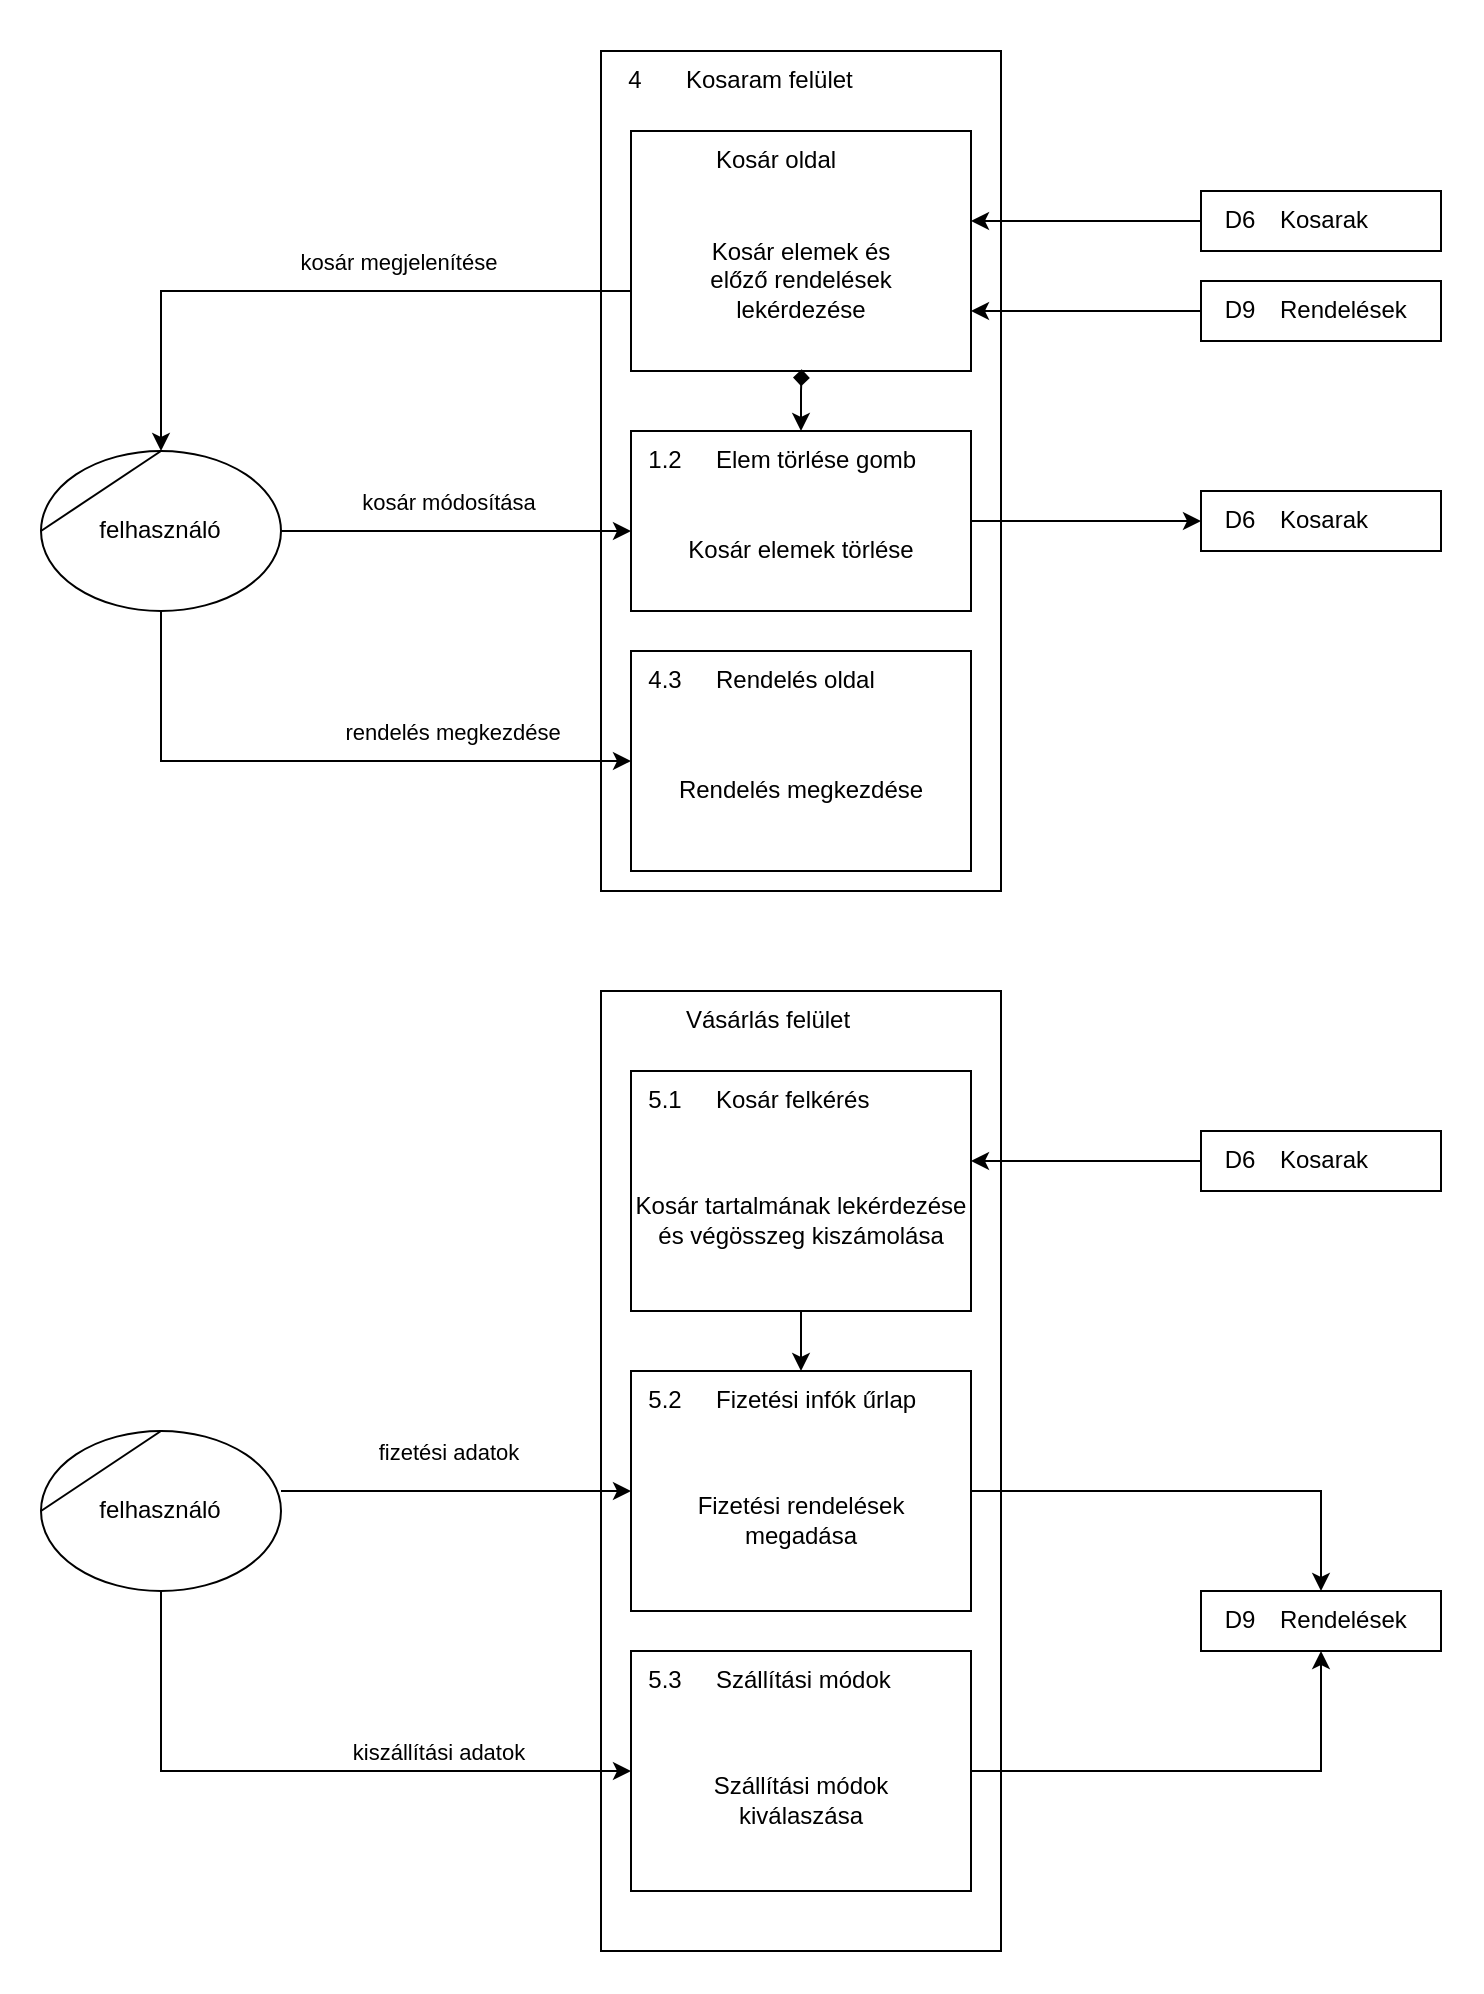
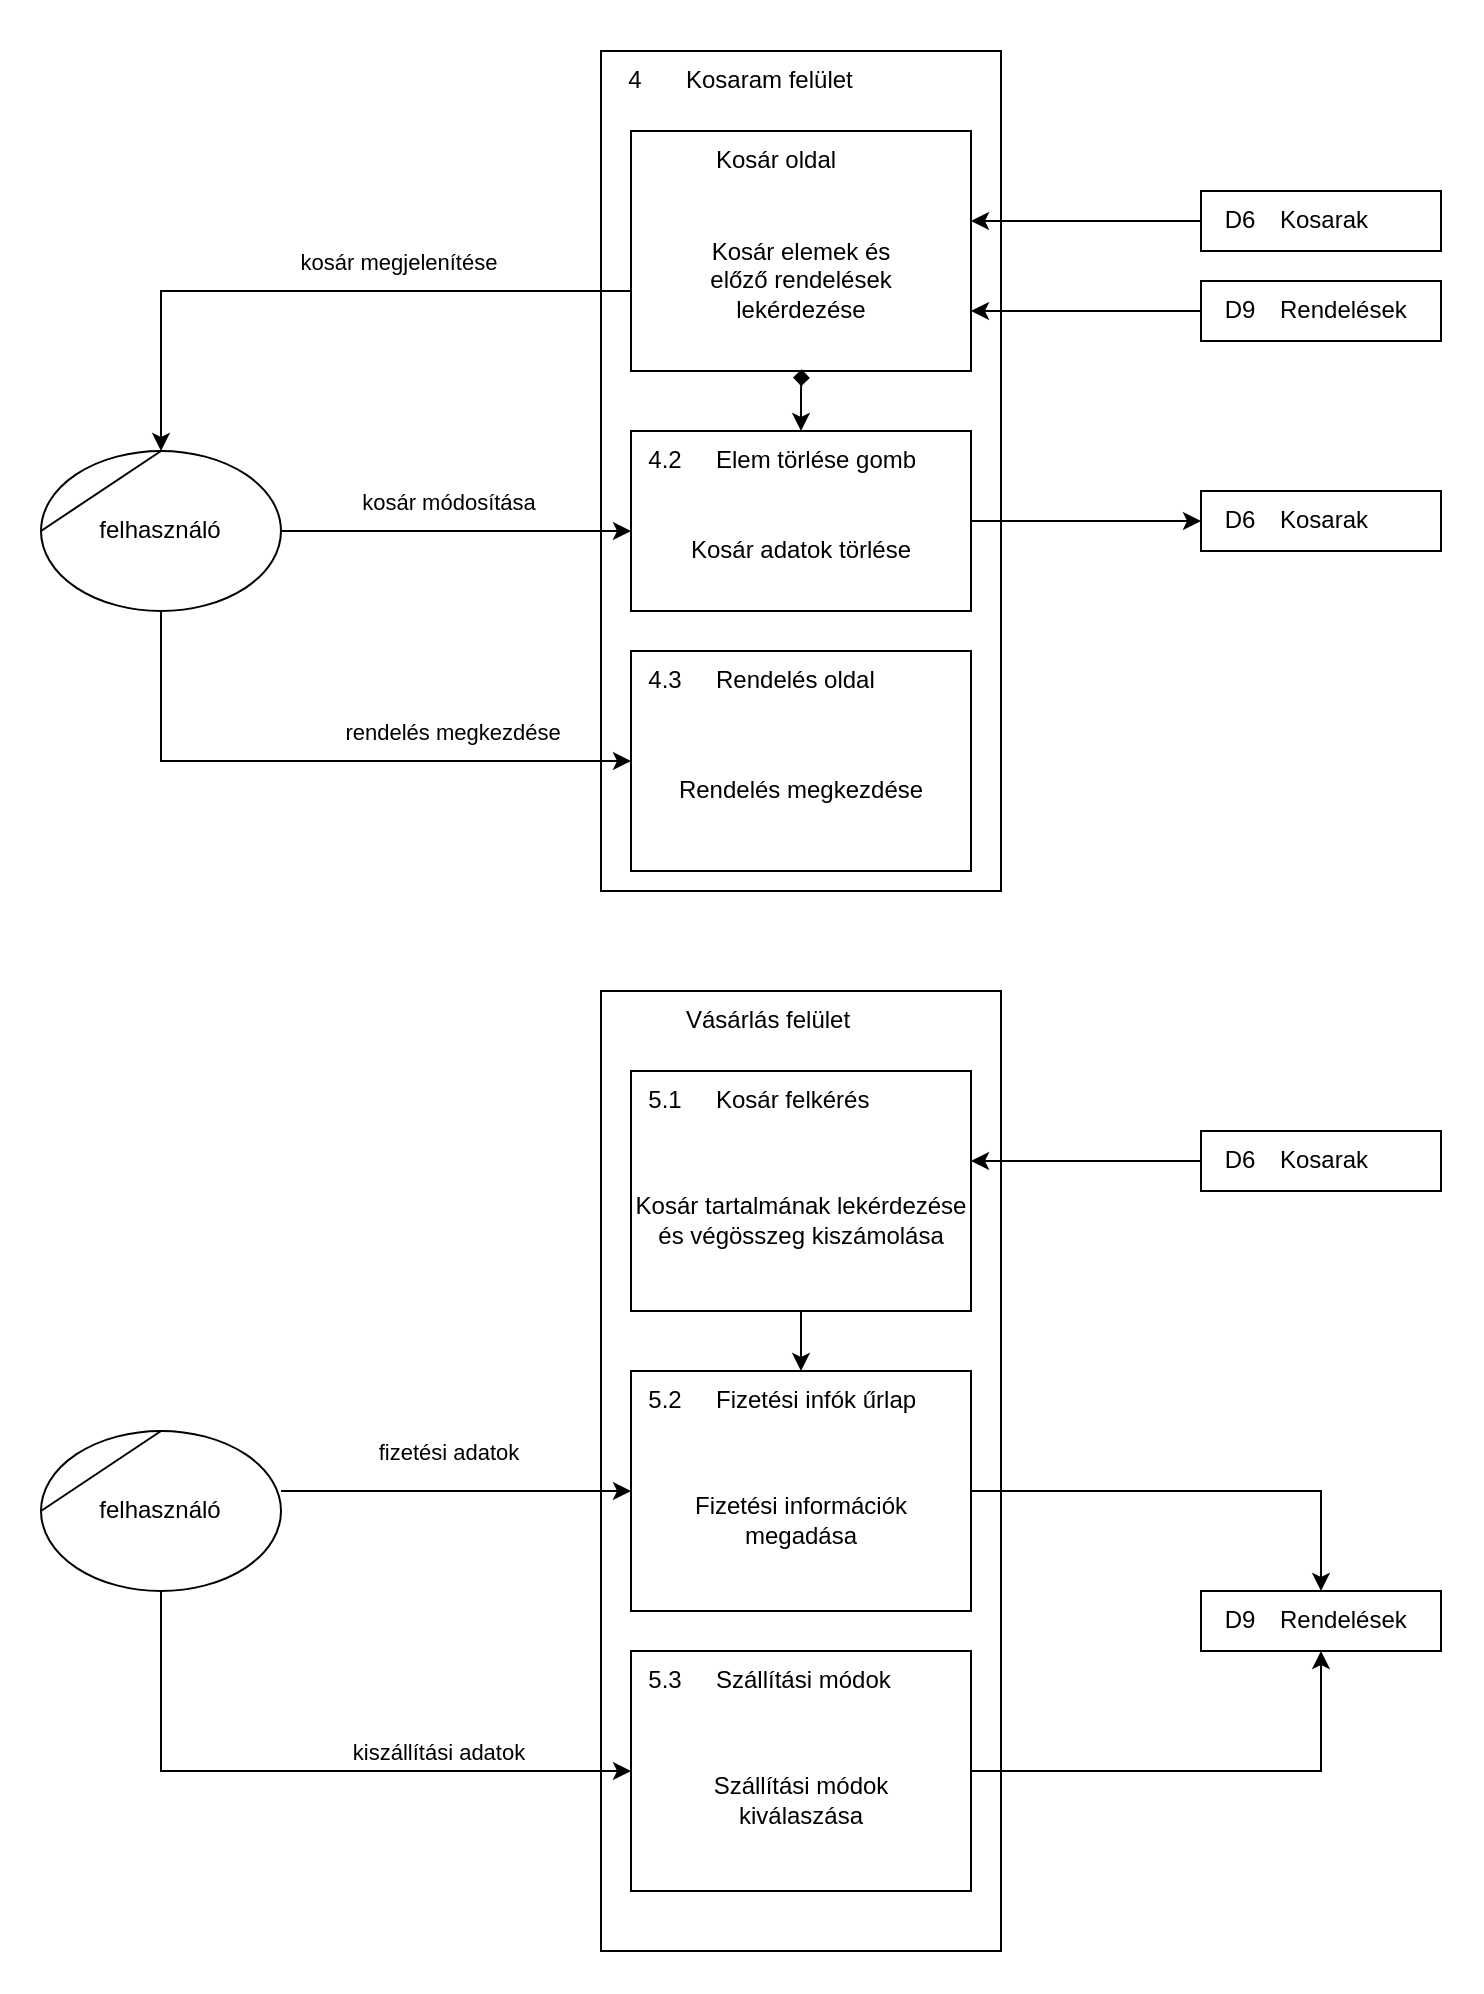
(666, 461) -> (666, 461)
(802, 551) -> (802, 551)
(802, 1521) -> (802, 1521)
